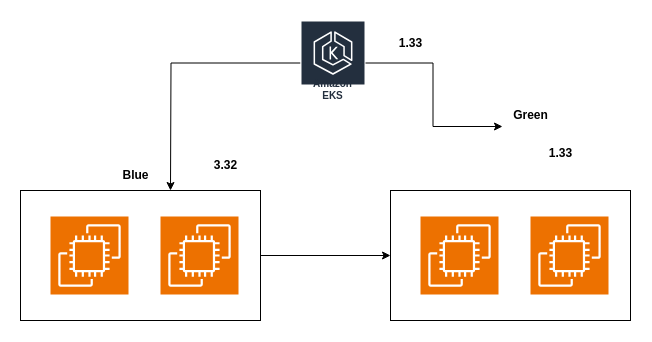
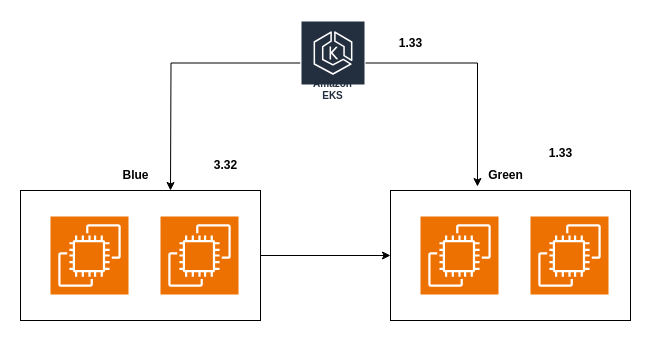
(531, 116) -> (506, 176)
